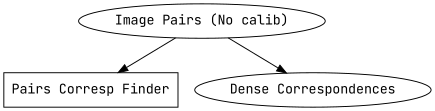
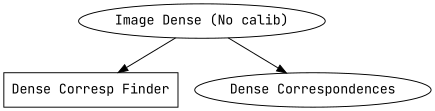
(202, 21) -> (202, 21)
(91, 90) -> (91, 90)
